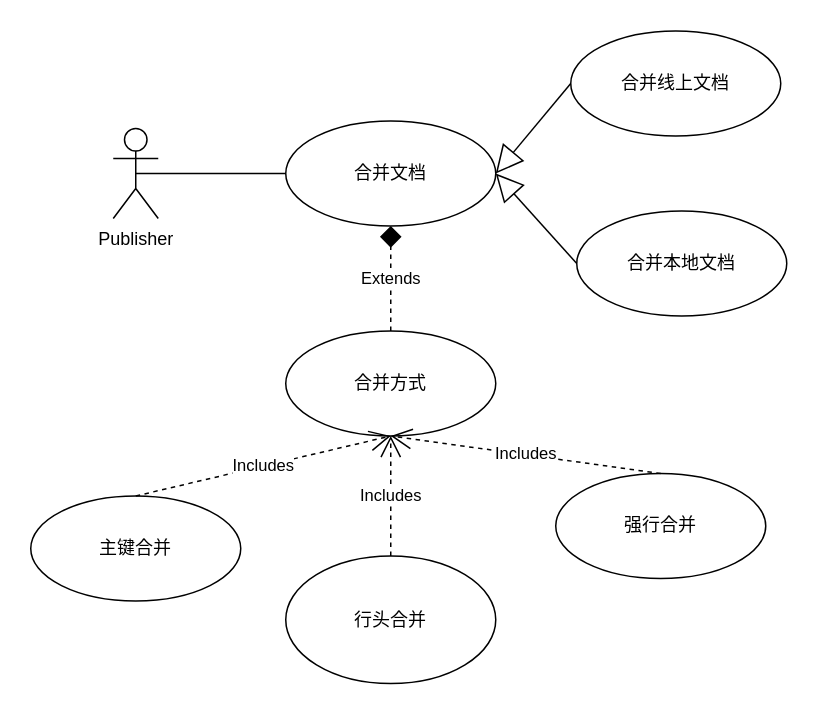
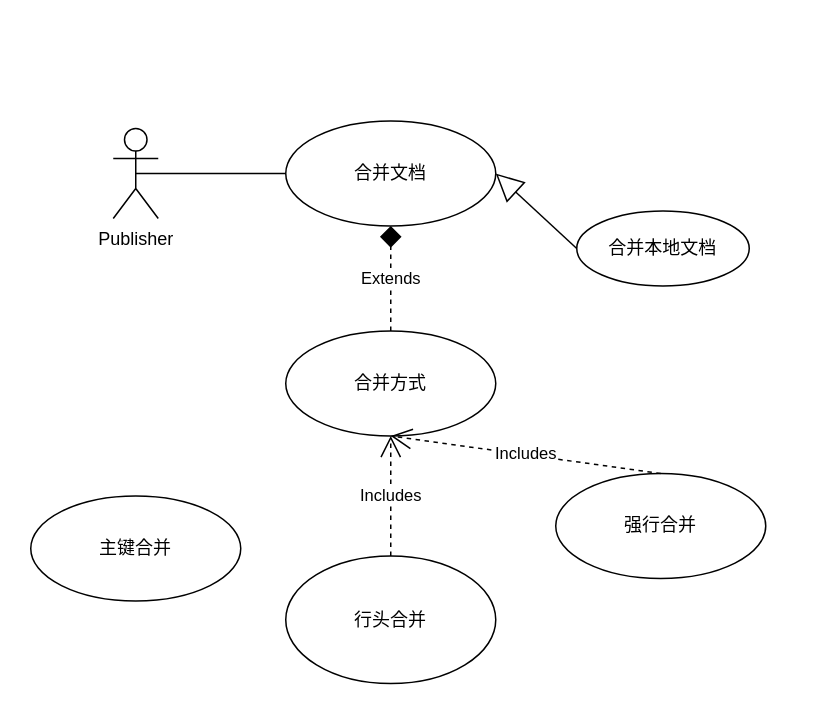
(676, 83) -> none
(542, 117) -> none
(682, 263) -> (663, 248)
(262, 466) -> none
